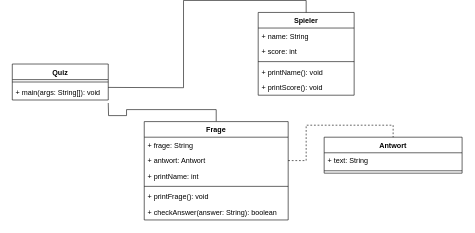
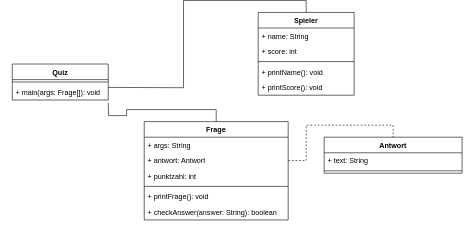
(65, 92) -> (63, 92)
(174, 145) -> (172, 145)
(175, 176) -> (175, 176)
